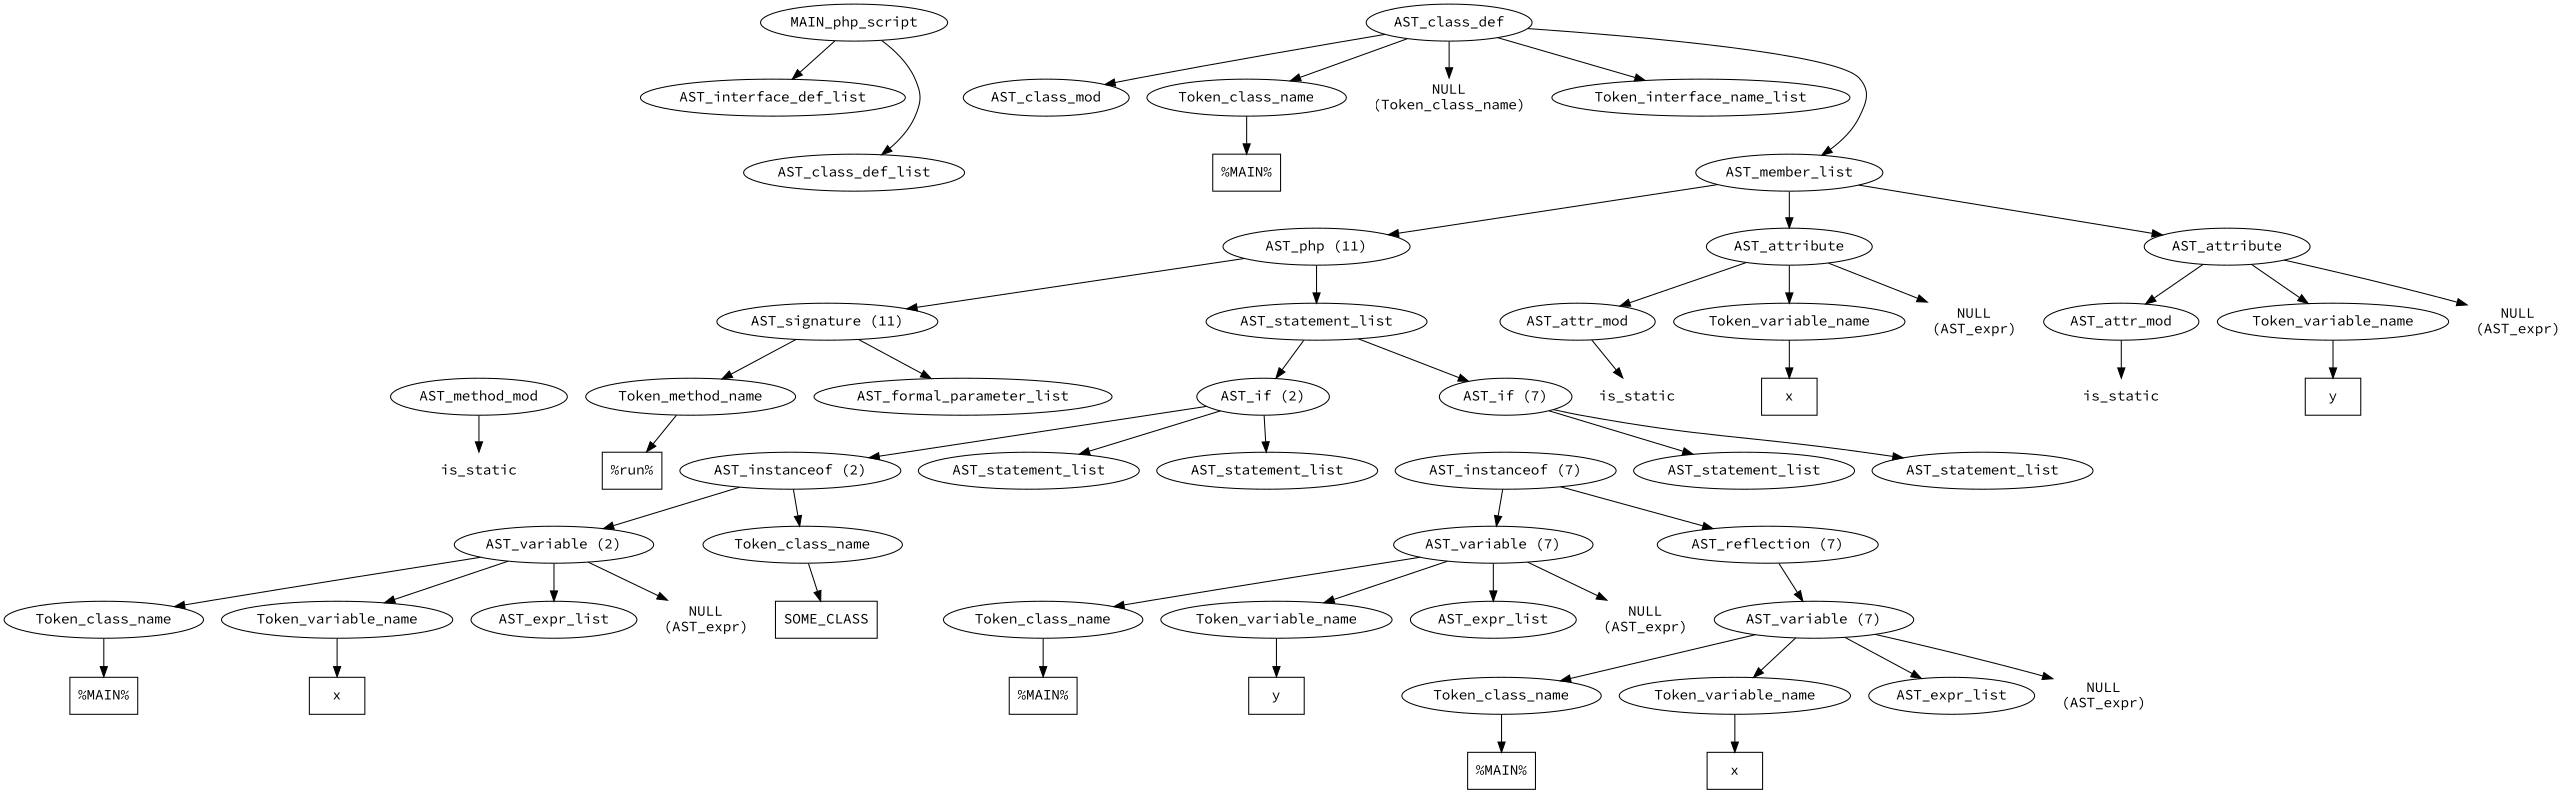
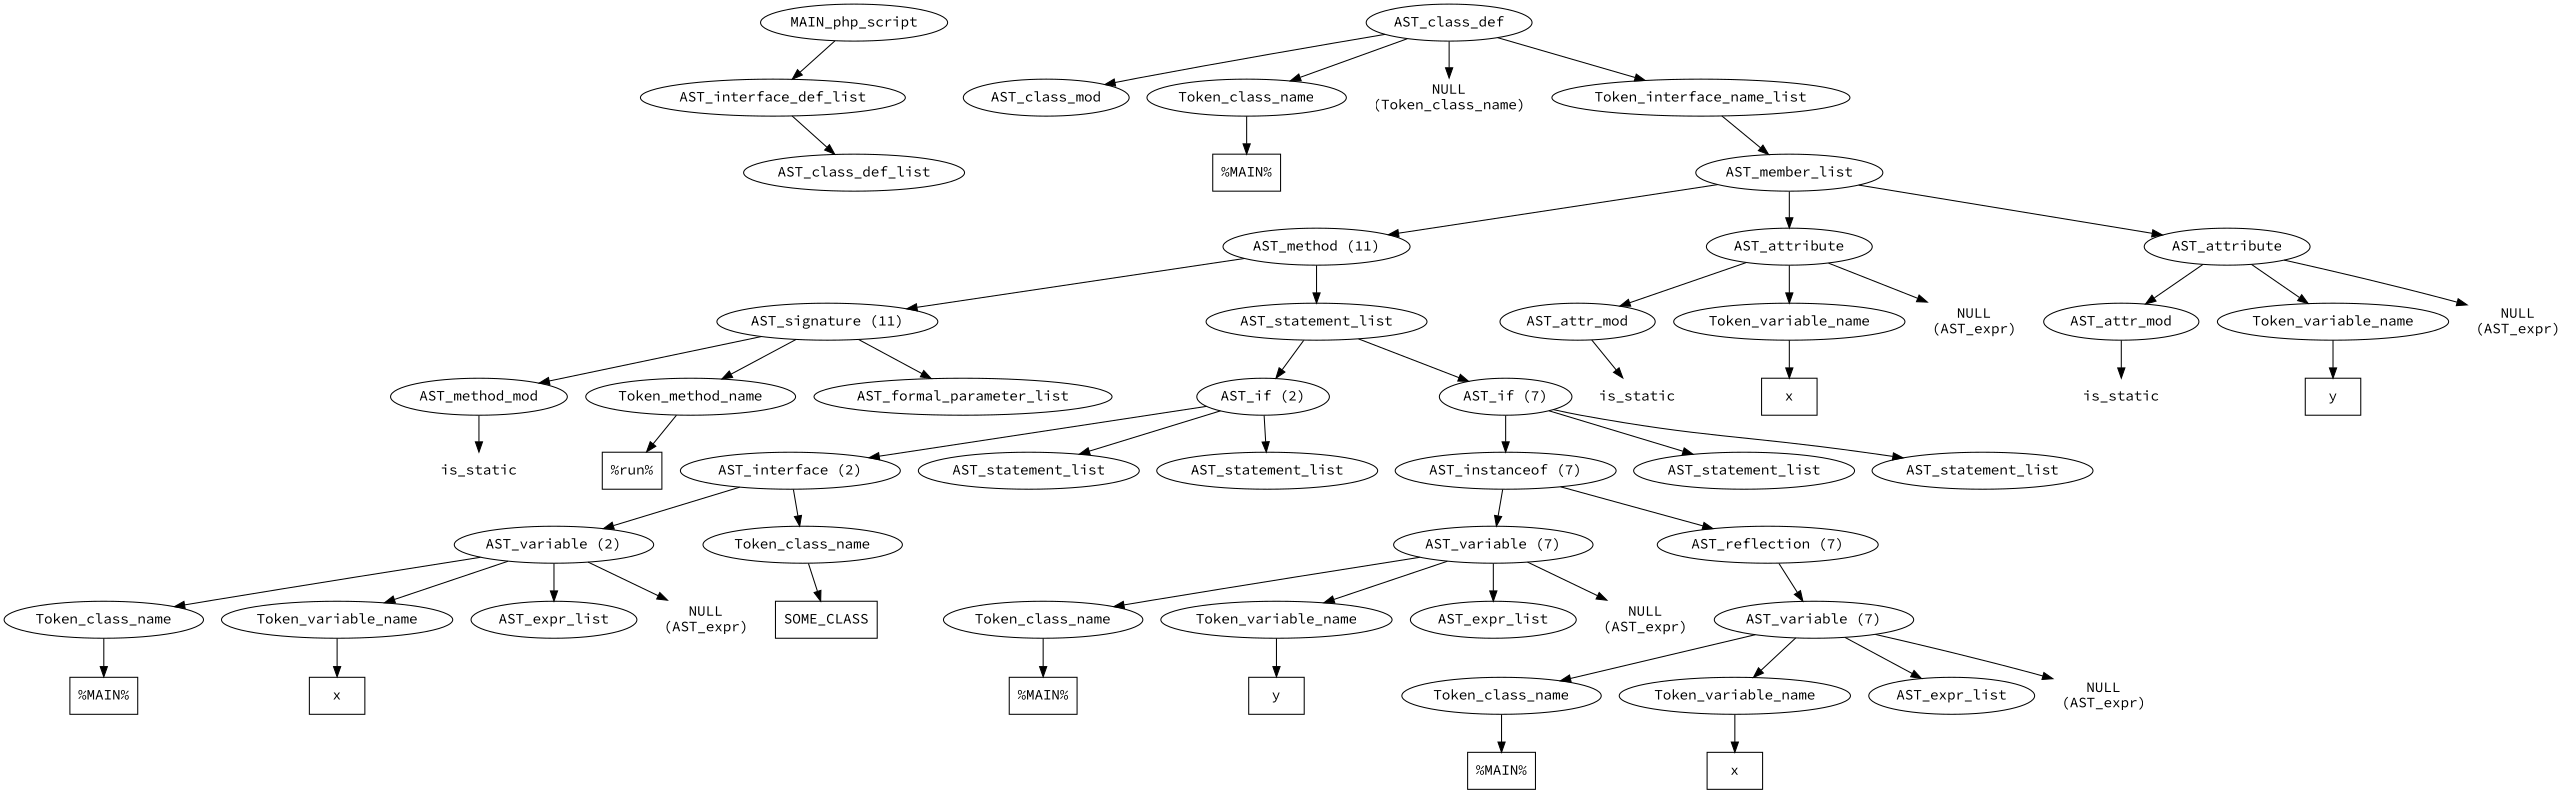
(1738, 49) -> (1741, 132)
(919, 92) -> (809, 132)
(1317, 247) -> (1317, 247)
none -> (655, 359)
none -> (1506, 429)
(790, 471) -> (790, 471)
